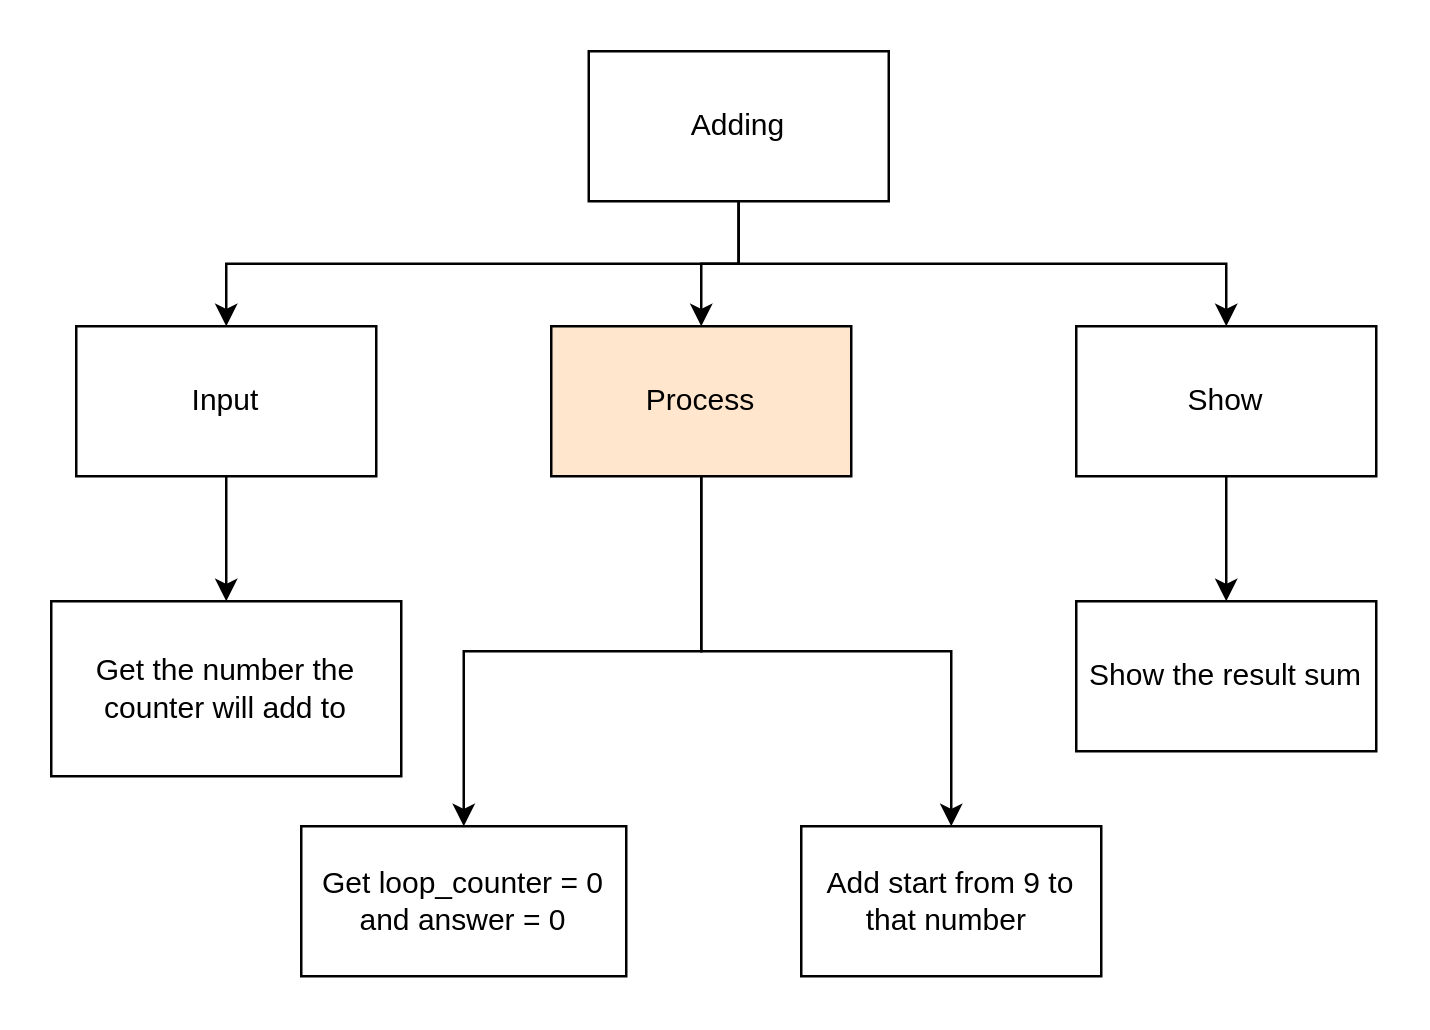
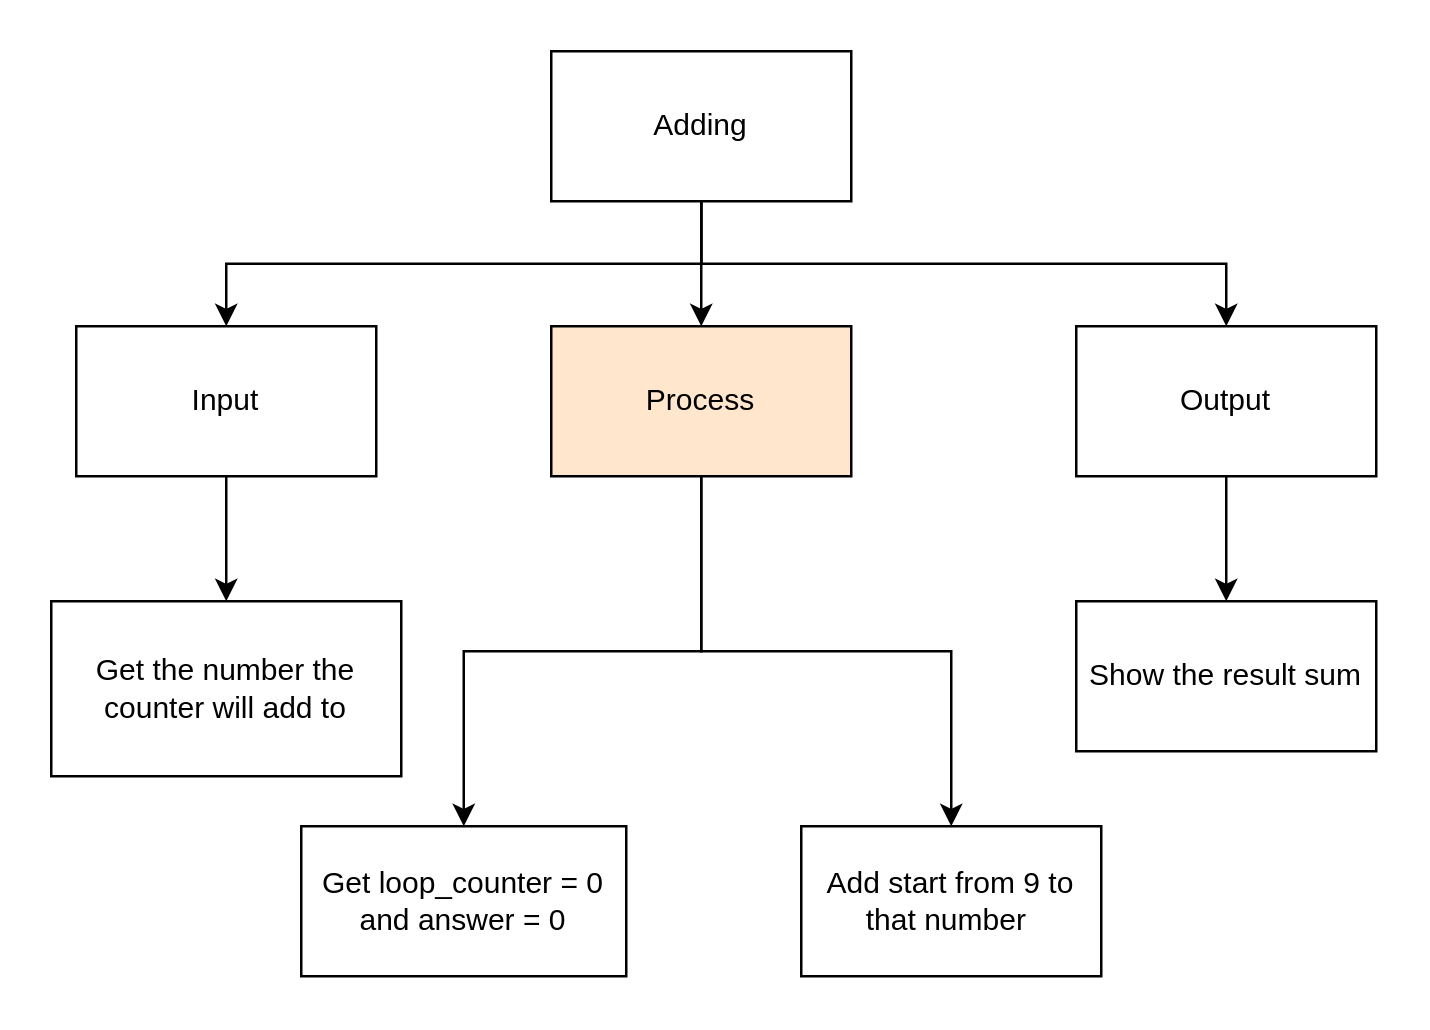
(739, 126) -> (701, 126)
(1226, 401) -> (1226, 401)
